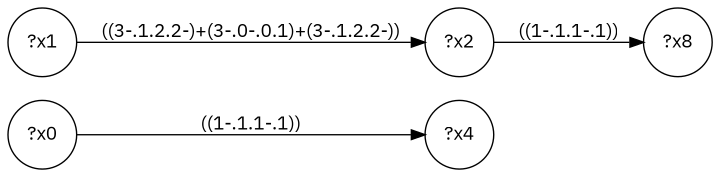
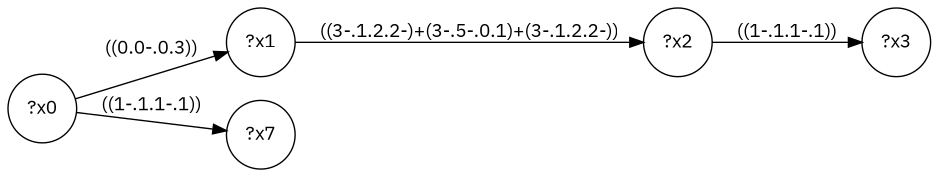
(251, 32) -> (469, 32)
(678, 42) -> (896, 42)
none -> (145, 77)
(459, 135) -> (261, 135)
